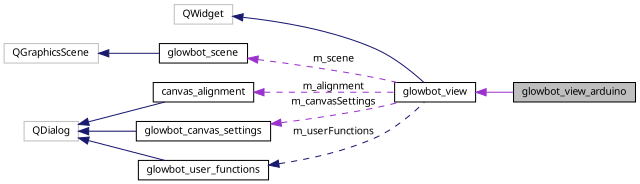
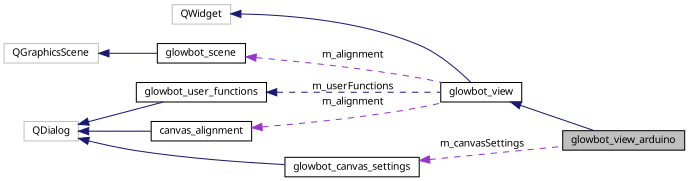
(333, 59) -> (352, 55)
(500, 92) -> (557, 118)
(341, 114) -> (496, 153)
